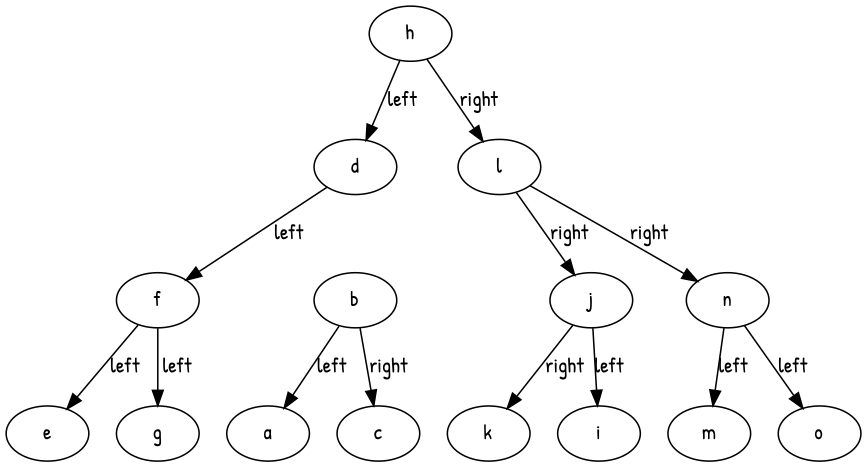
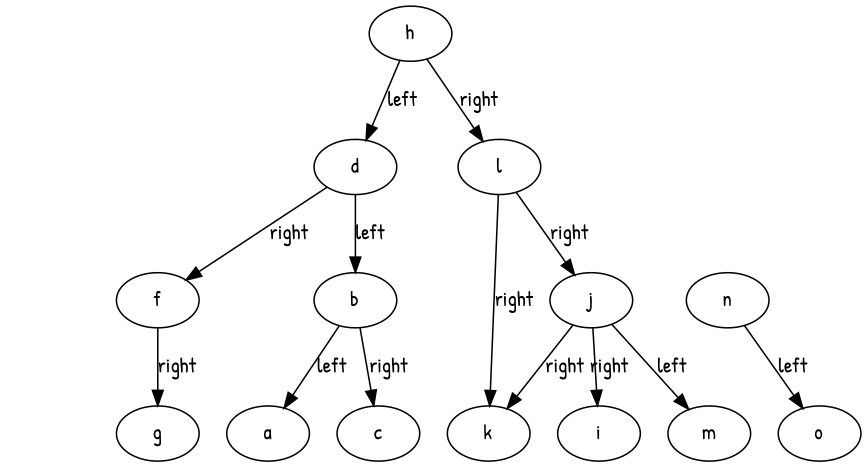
none -> (355, 226)
(607, 229) -> (494, 292)
(289, 234) -> (289, 234)
(720, 359) -> (645, 361)
(177, 367) -> (177, 367)
(609, 367) -> (609, 367)
(47, 434) -> none
